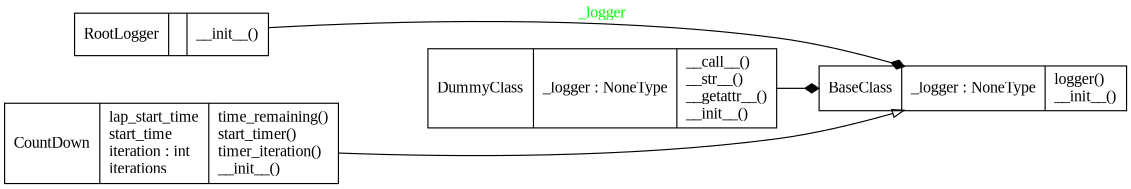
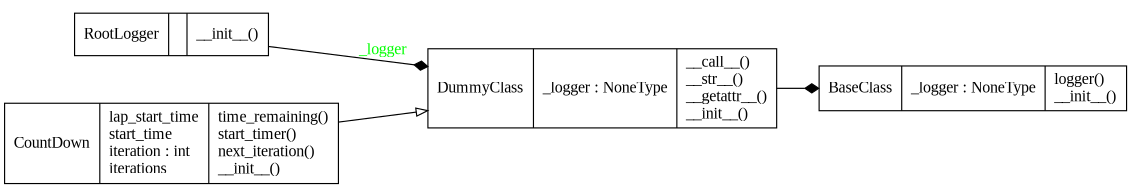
(582, 23) -> (341, 56)
(270, 151) -> (267, 151)
(617, 152) -> (377, 117)
